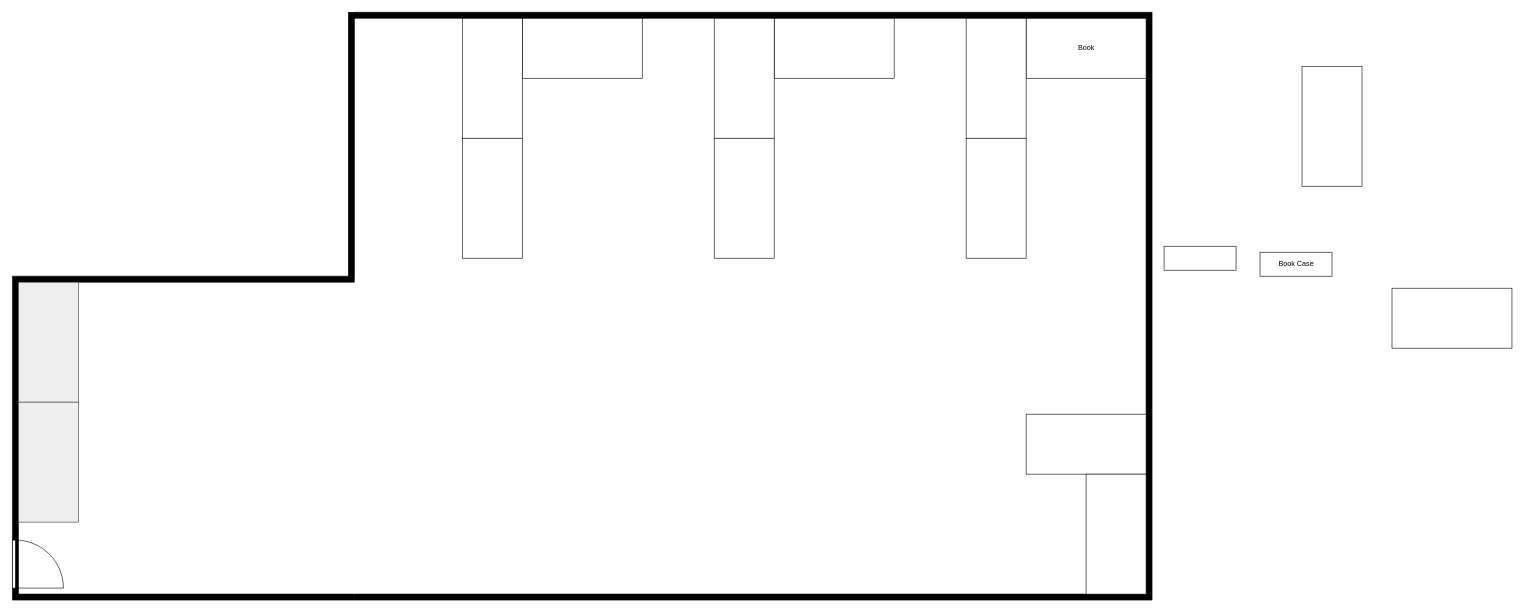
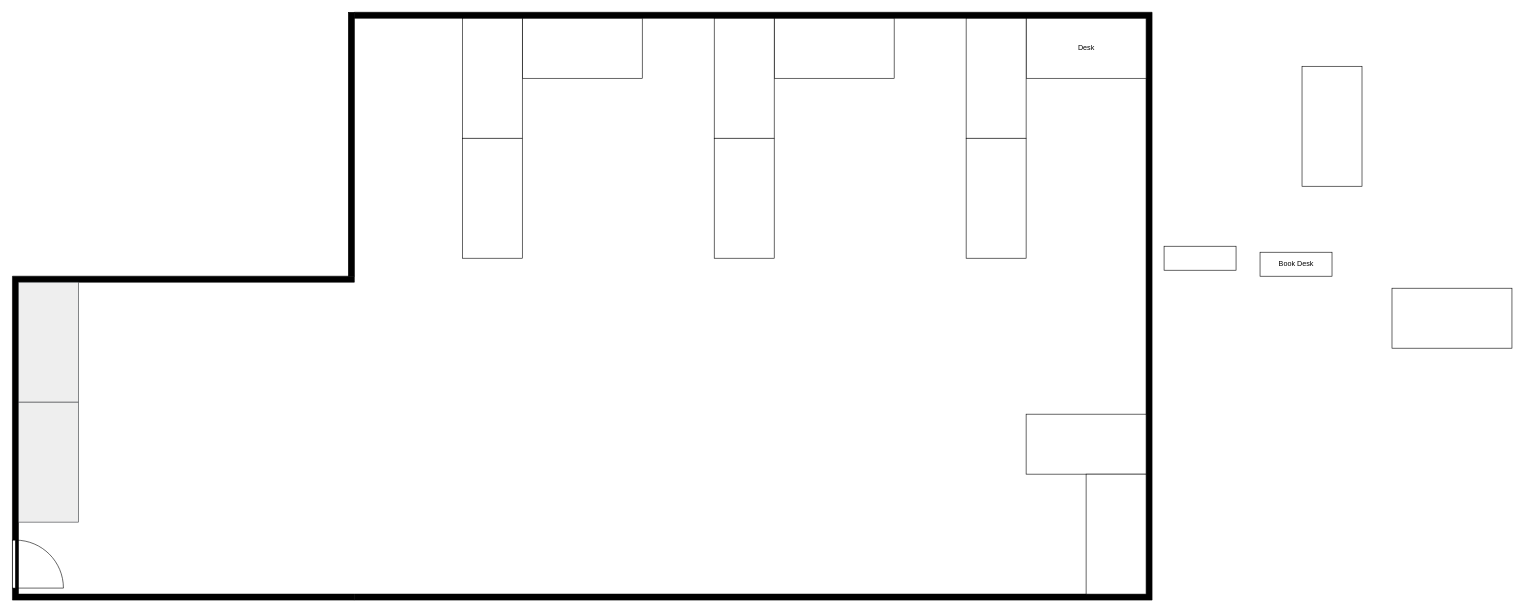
(1087, 48) -> (1087, 48)
(1297, 264) -> (1297, 264)
